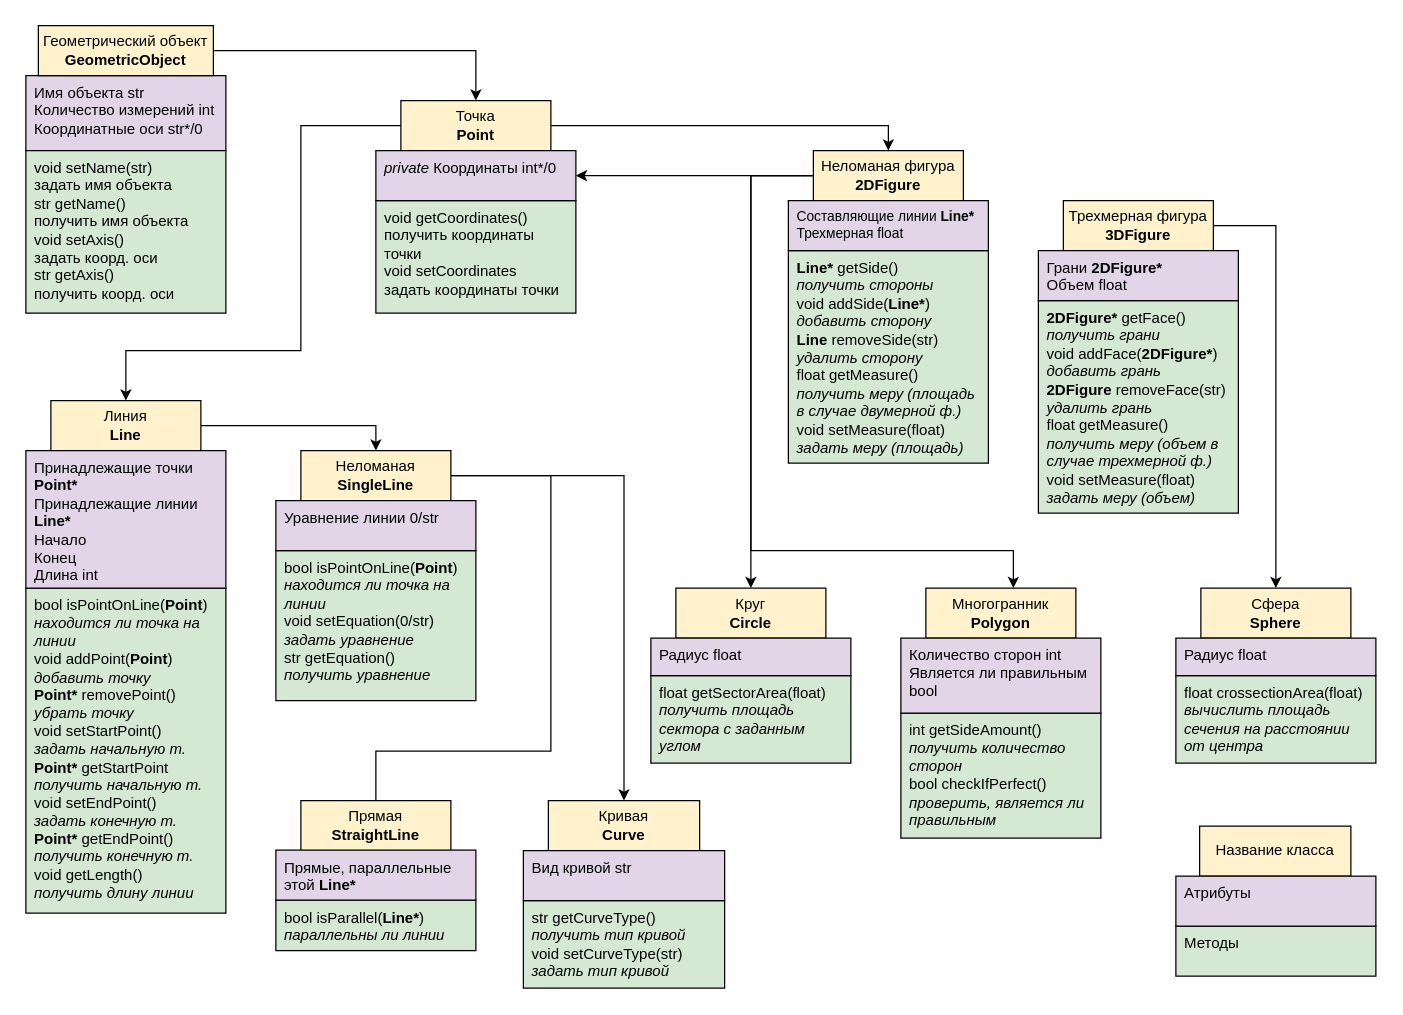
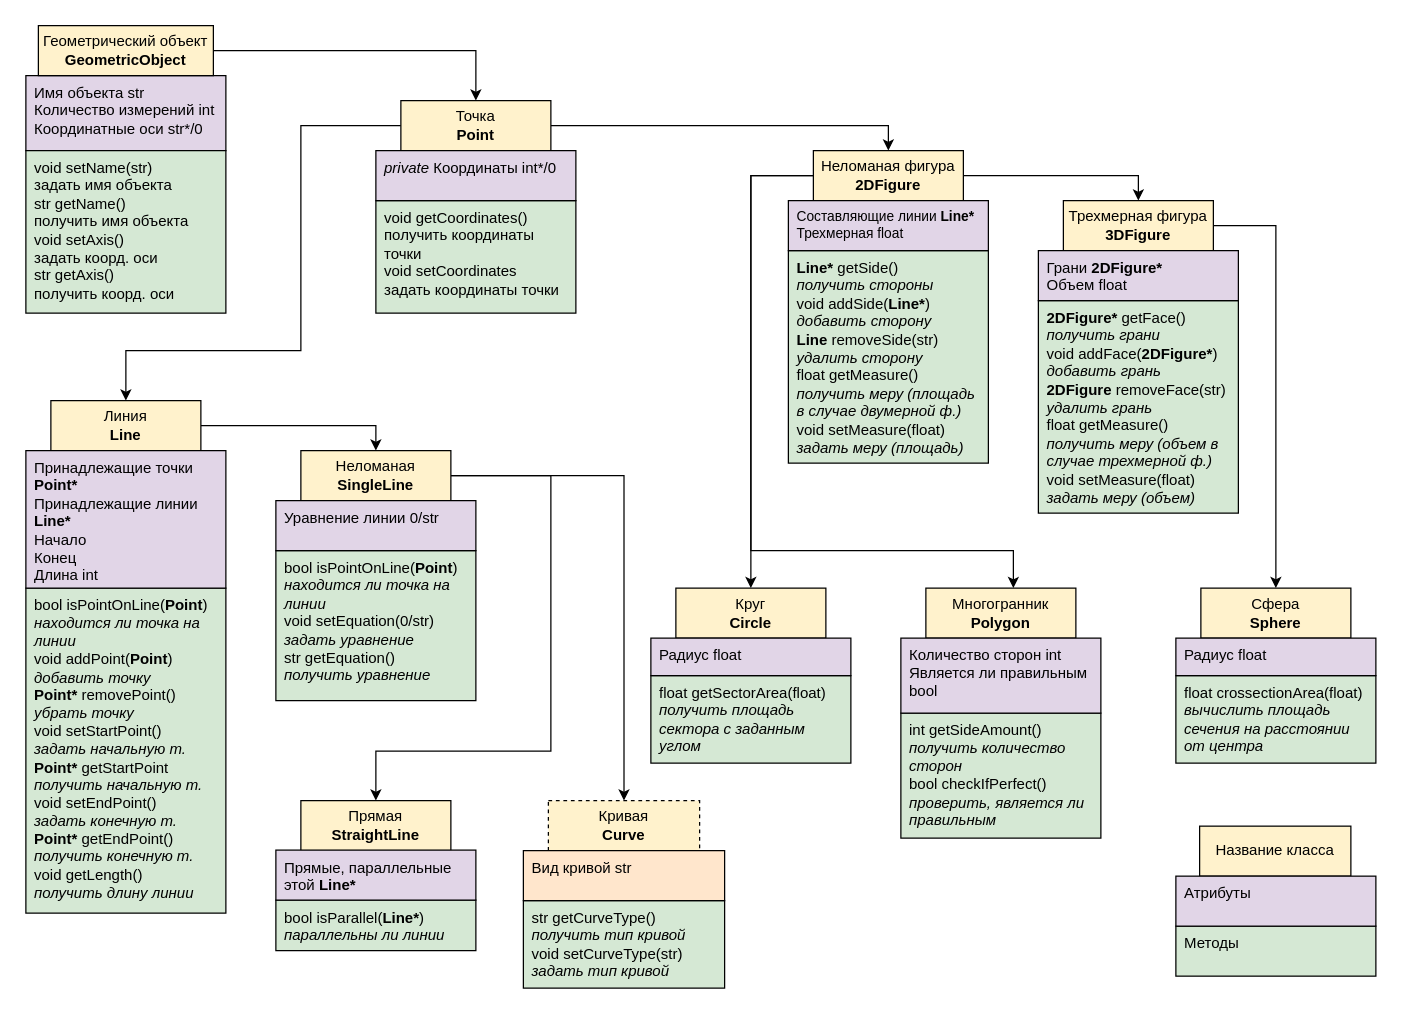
(666, 176) -> (1059, 176)
(376, 794) -> (376, 791)
(624, 826) -> (624, 826)
(624, 876) -> (624, 876)
